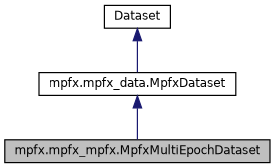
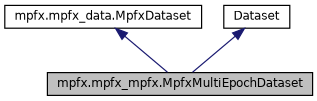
(137, 57) -> (214, 54)
